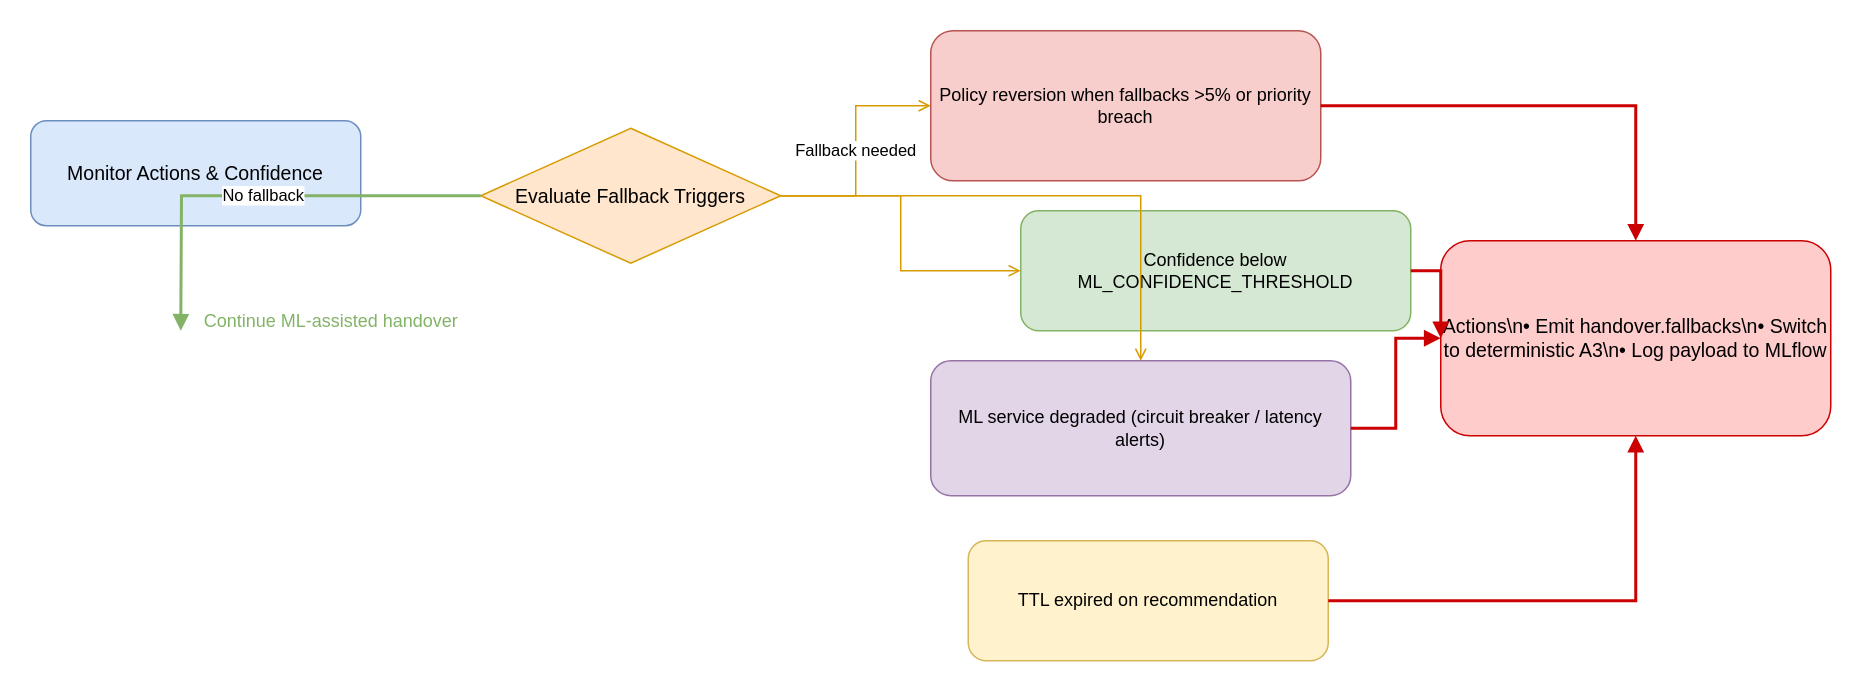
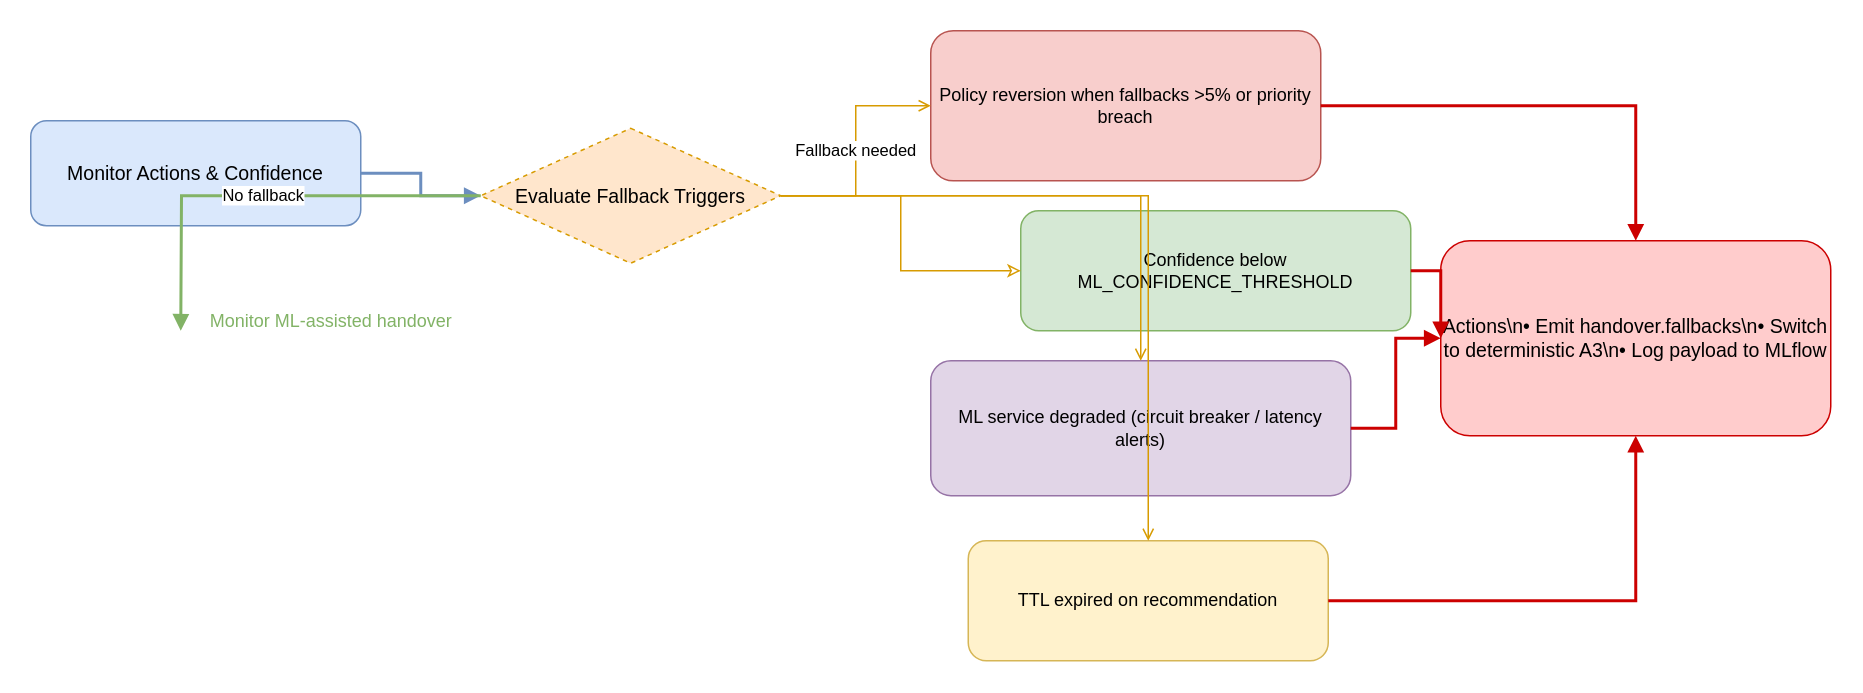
none -> (400, 173)
(631, 196) -> (631, 196)
(1012, 271) -> (1009, 271)
(332, 322) -> (332, 322)
none -> (1148, 364)
